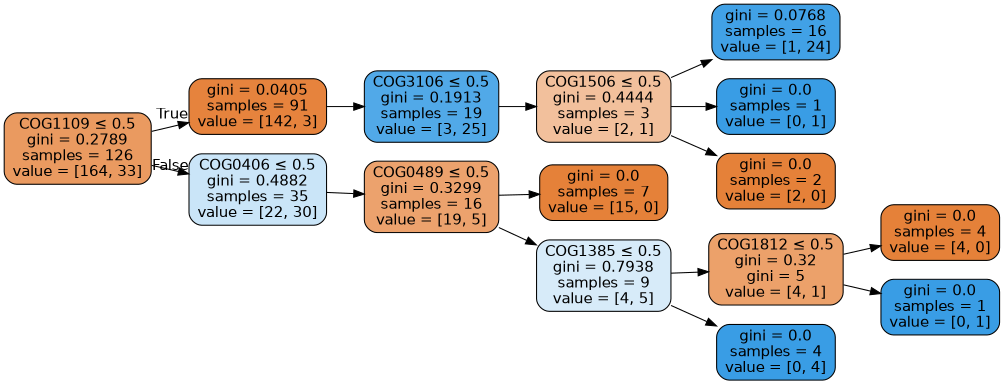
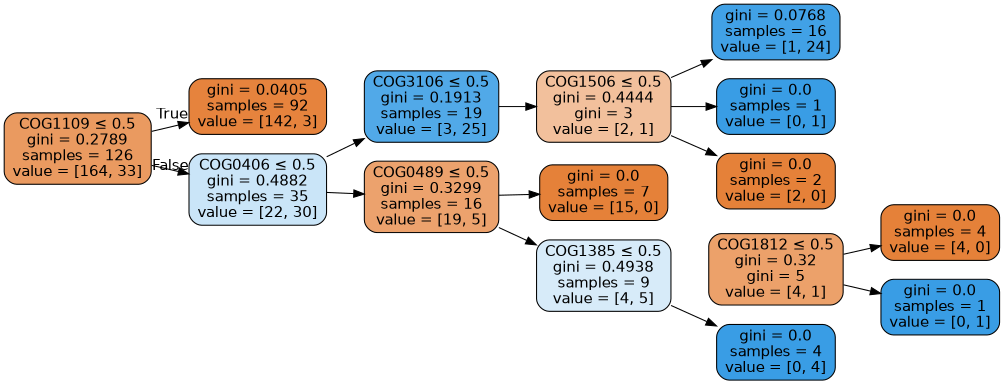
(258, 106) -> (258, 106)
(340, 107) -> (341, 150)
(604, 114) -> (604, 114)
(604, 267) -> (604, 267)
(685, 273) -> none
